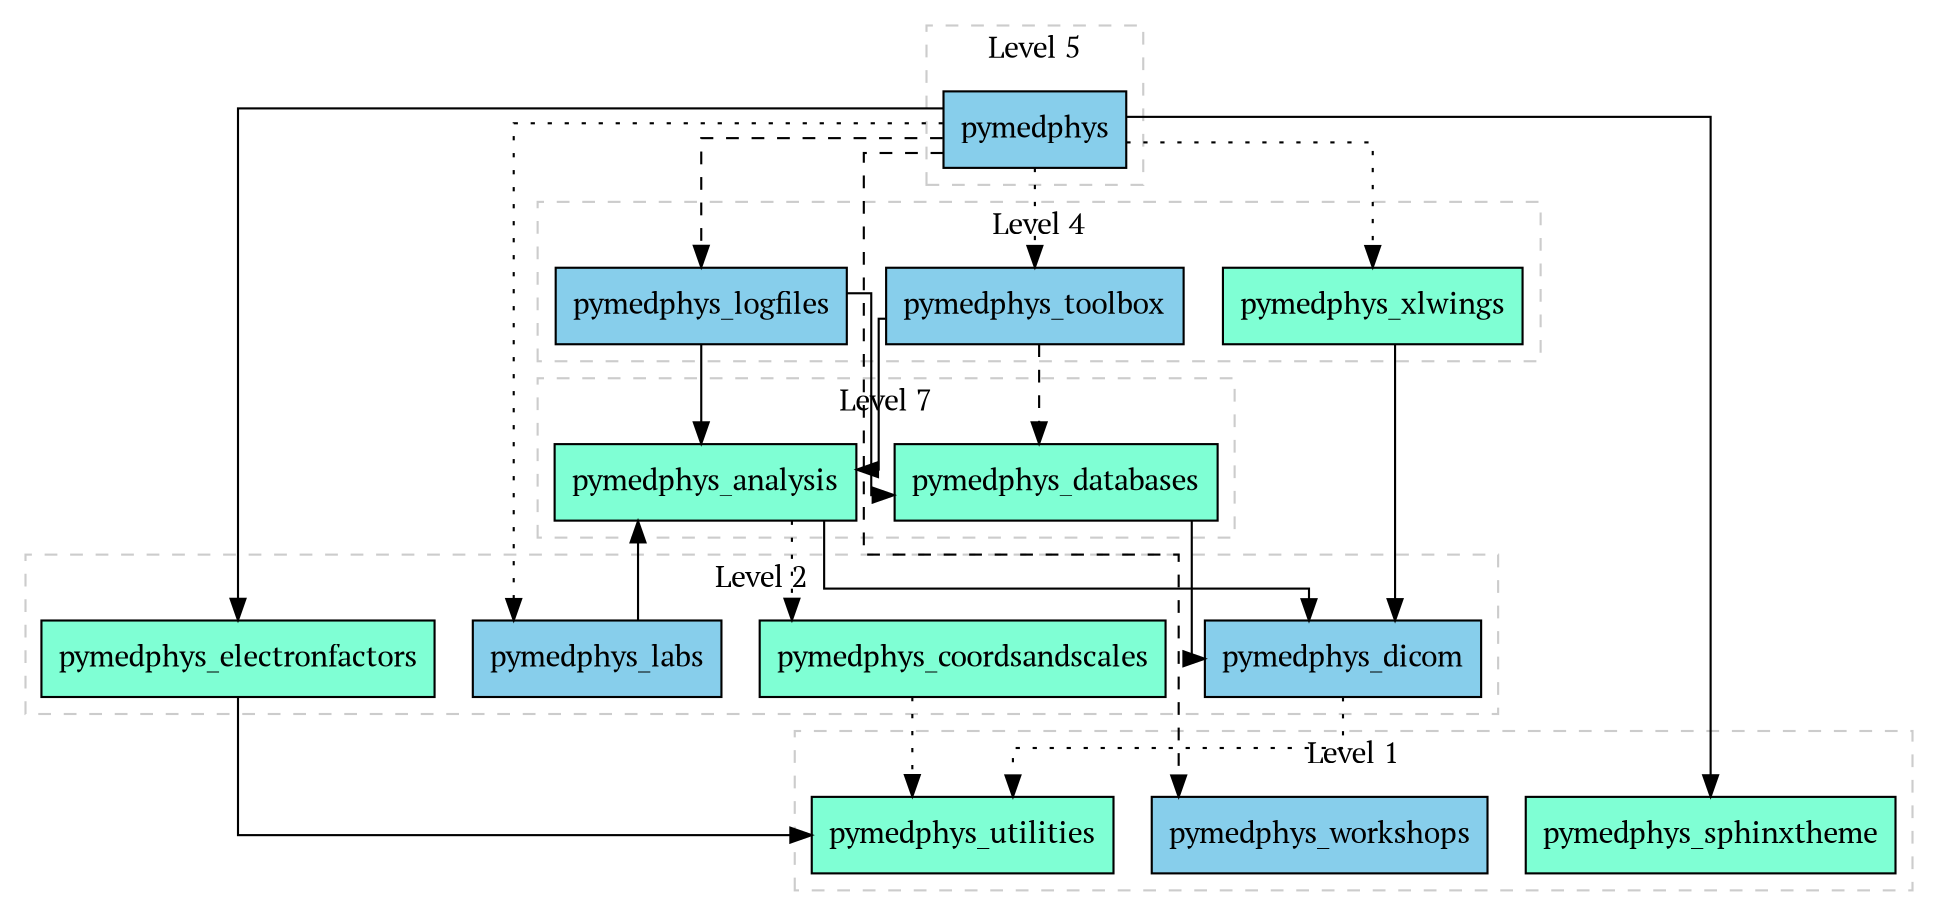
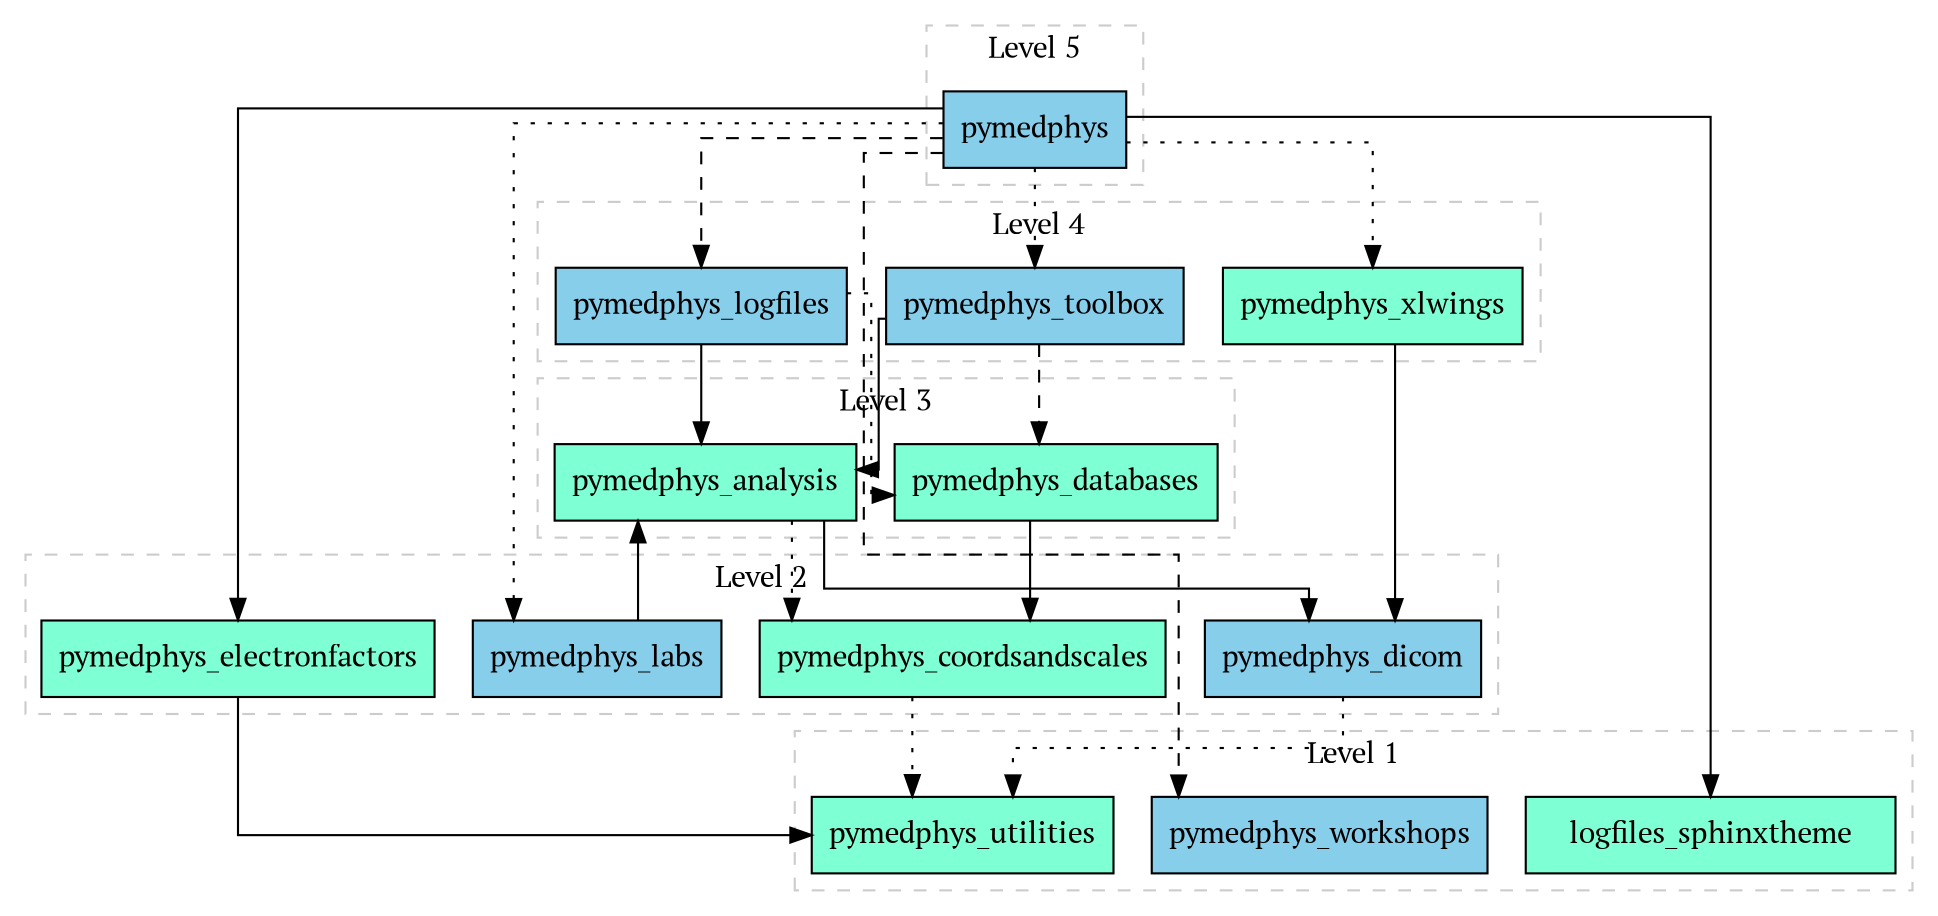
(871, 383) -> (871, 383)
(886, 403) -> (886, 403)
(1192, 604) -> (1030, 567)
(1711, 835) -> (1711, 835)
